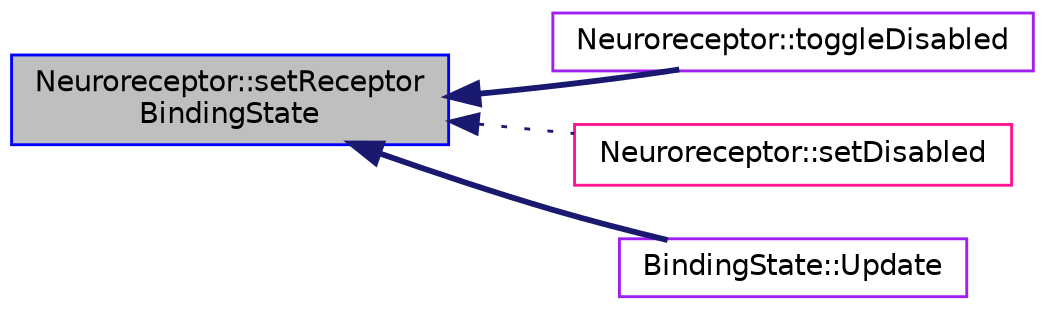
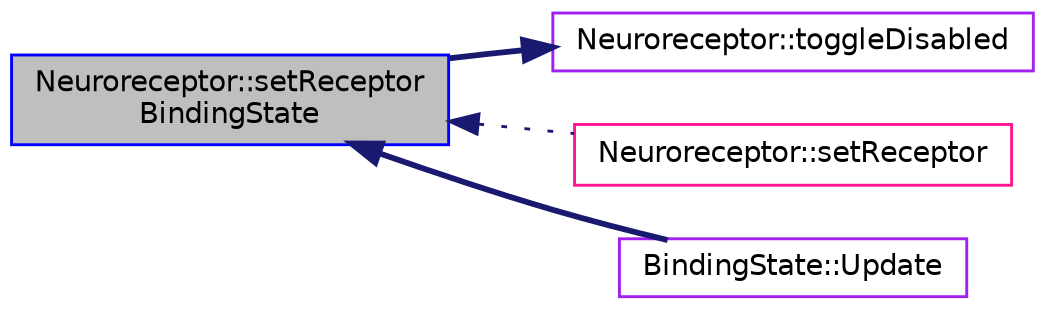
(579, 83) -> (486, 54)
(793, 155) -> (793, 155)
